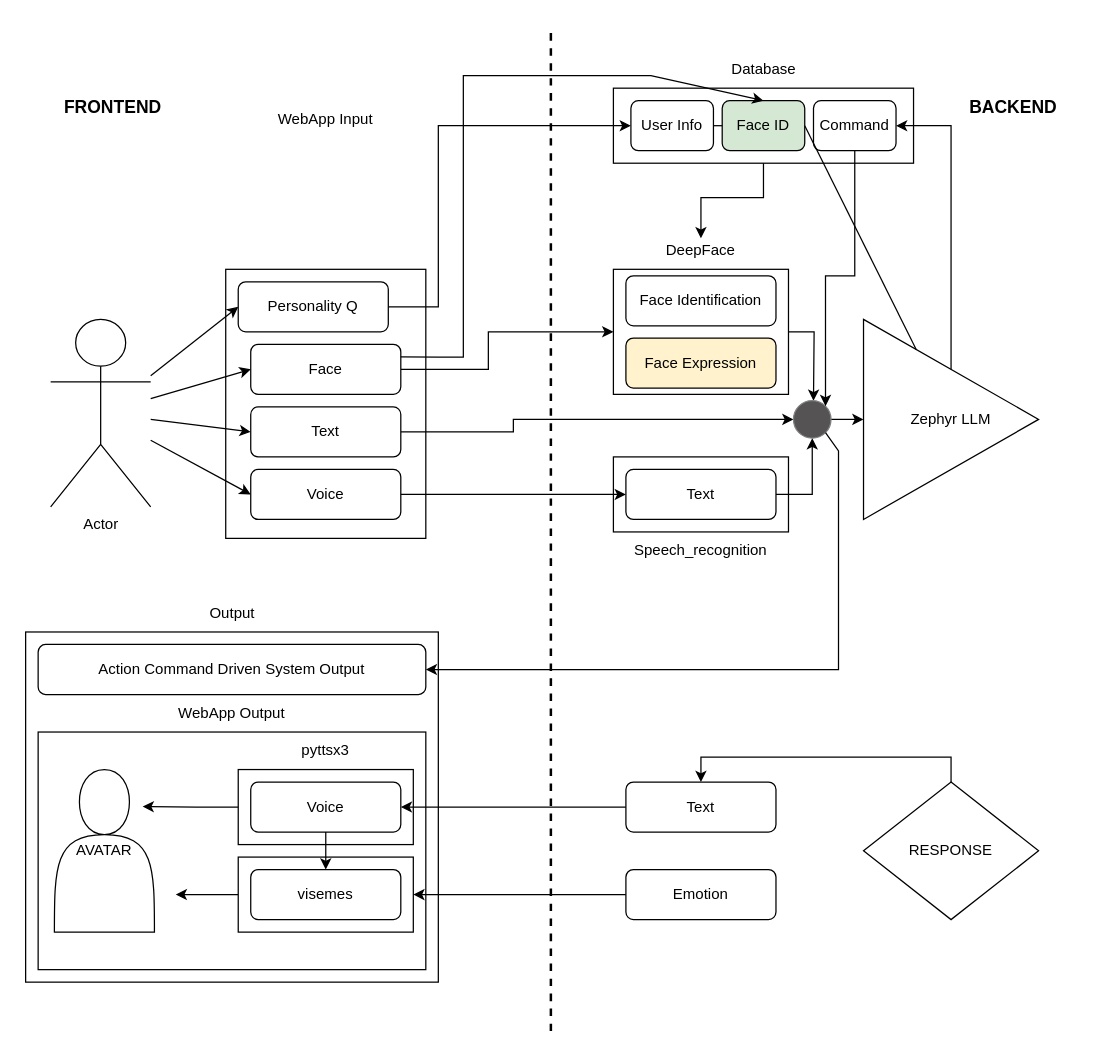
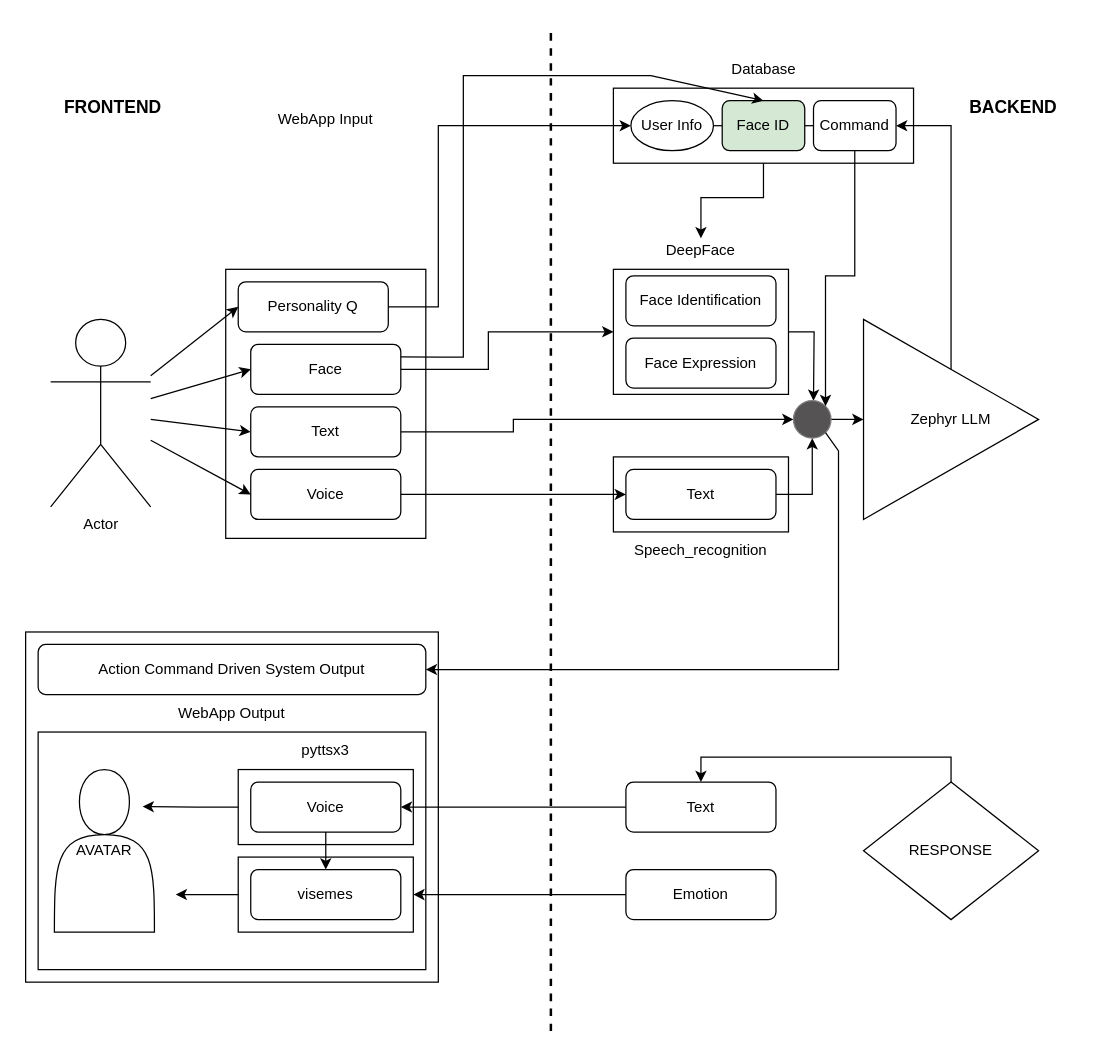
(672, 126) -> (672, 126)
(886, 290) -> (809, 126)
(701, 363) -> (701, 363)
(232, 613) -> none
